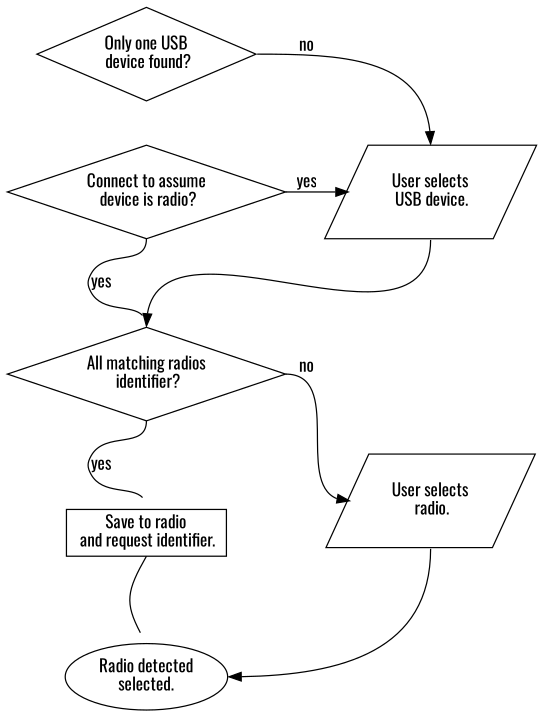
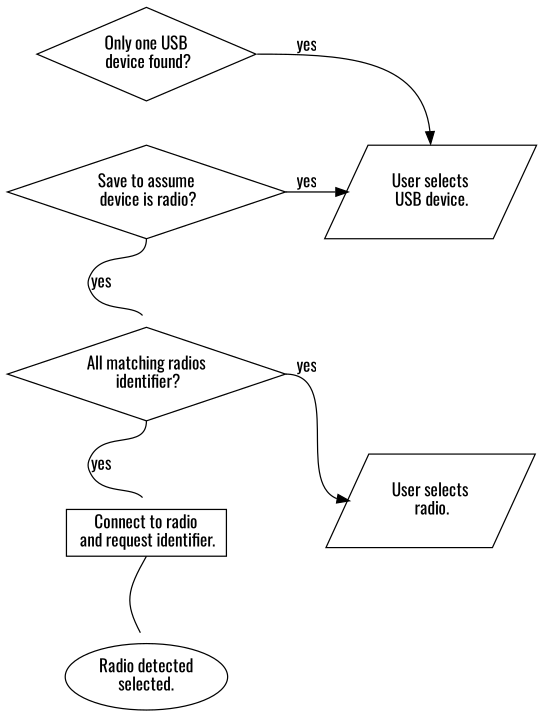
(307, 46) -> (307, 46)
(146, 192) -> (146, 192)
(295, 284) -> none
(307, 367) -> (307, 367)
(146, 533) -> (146, 533)
(367, 653) -> none
